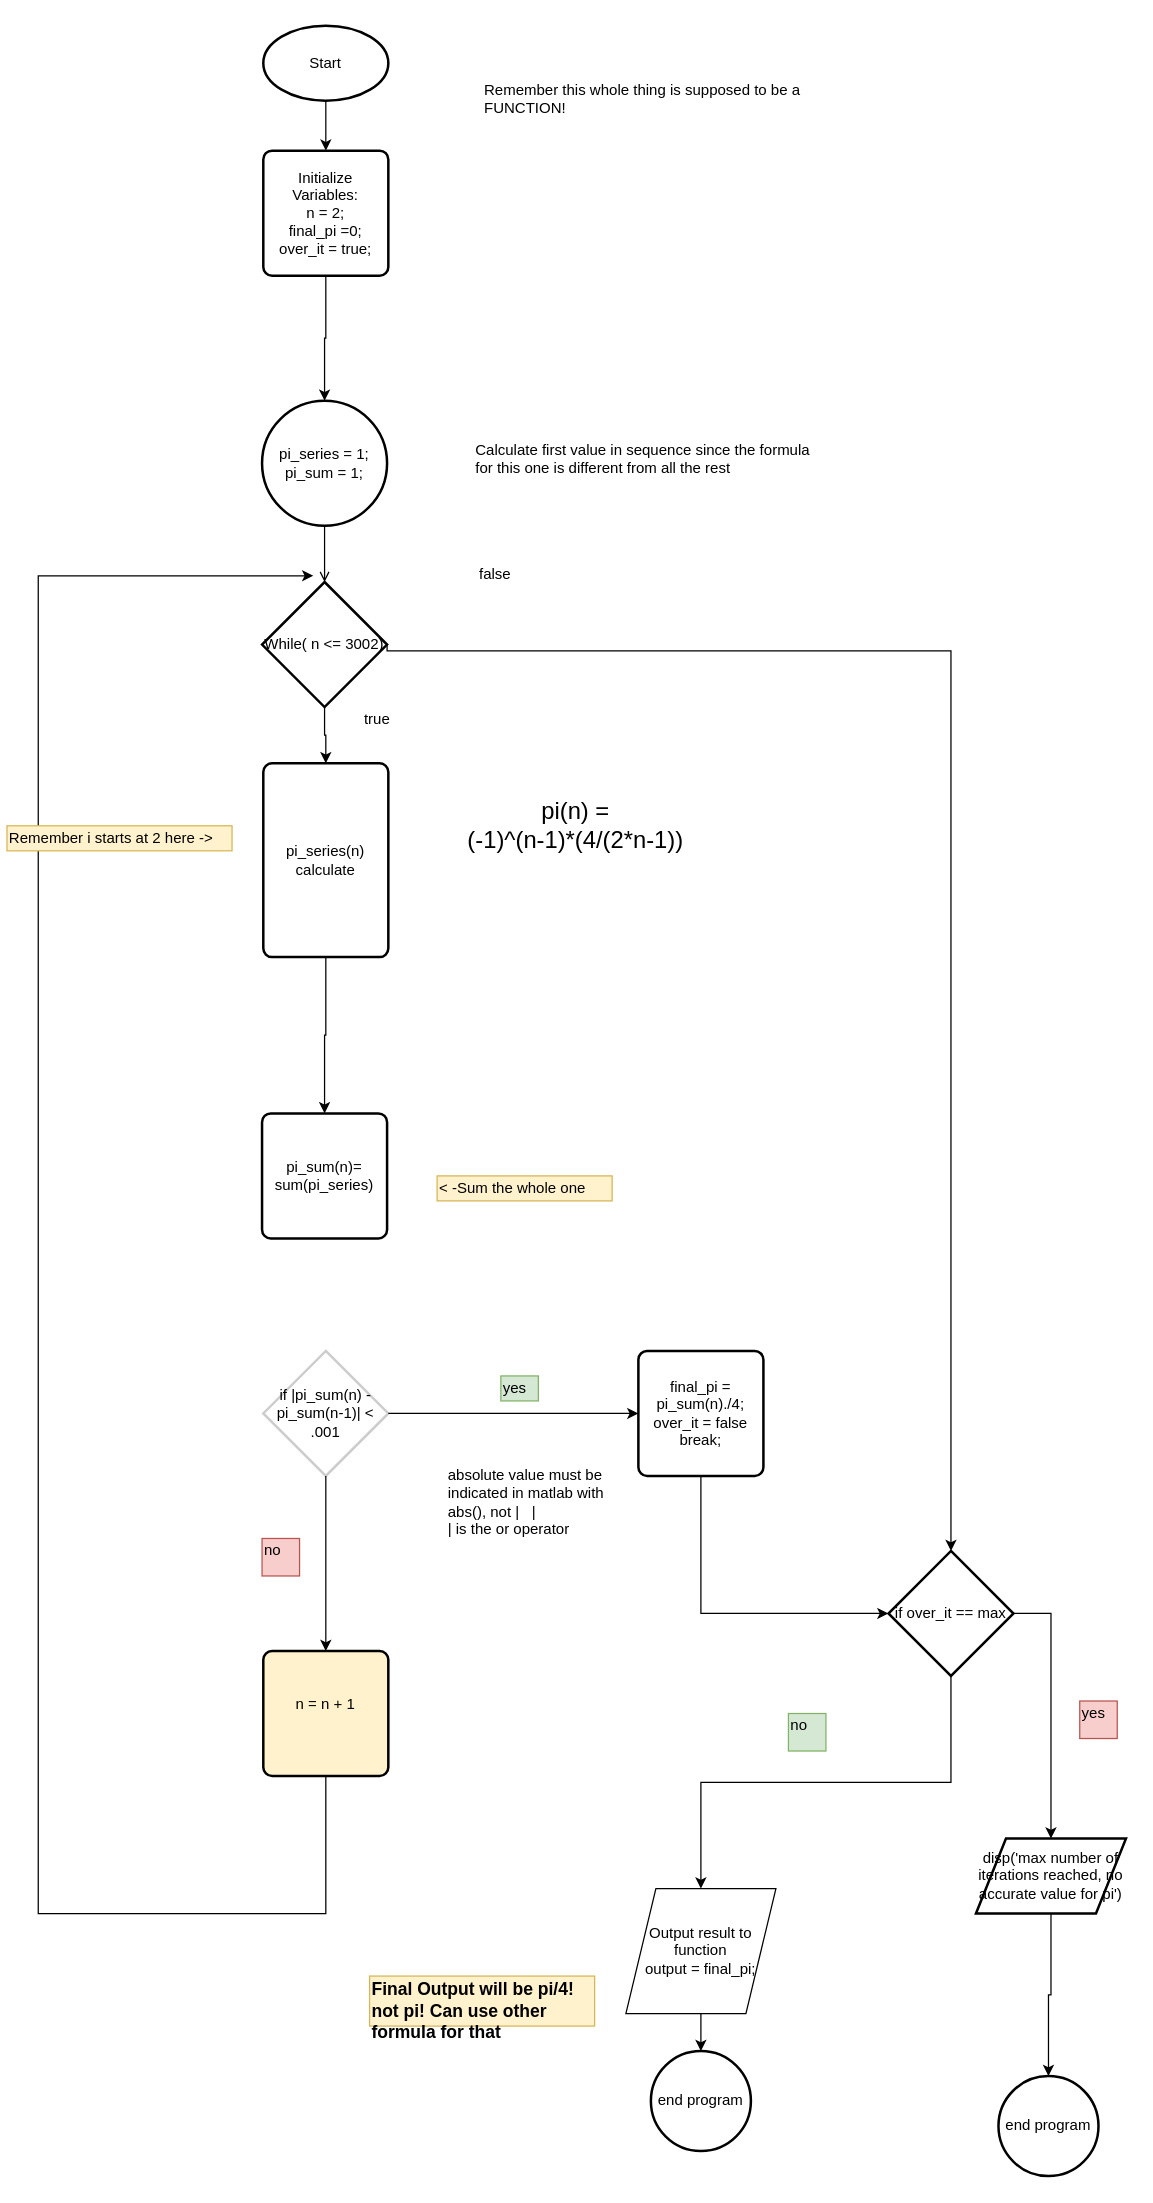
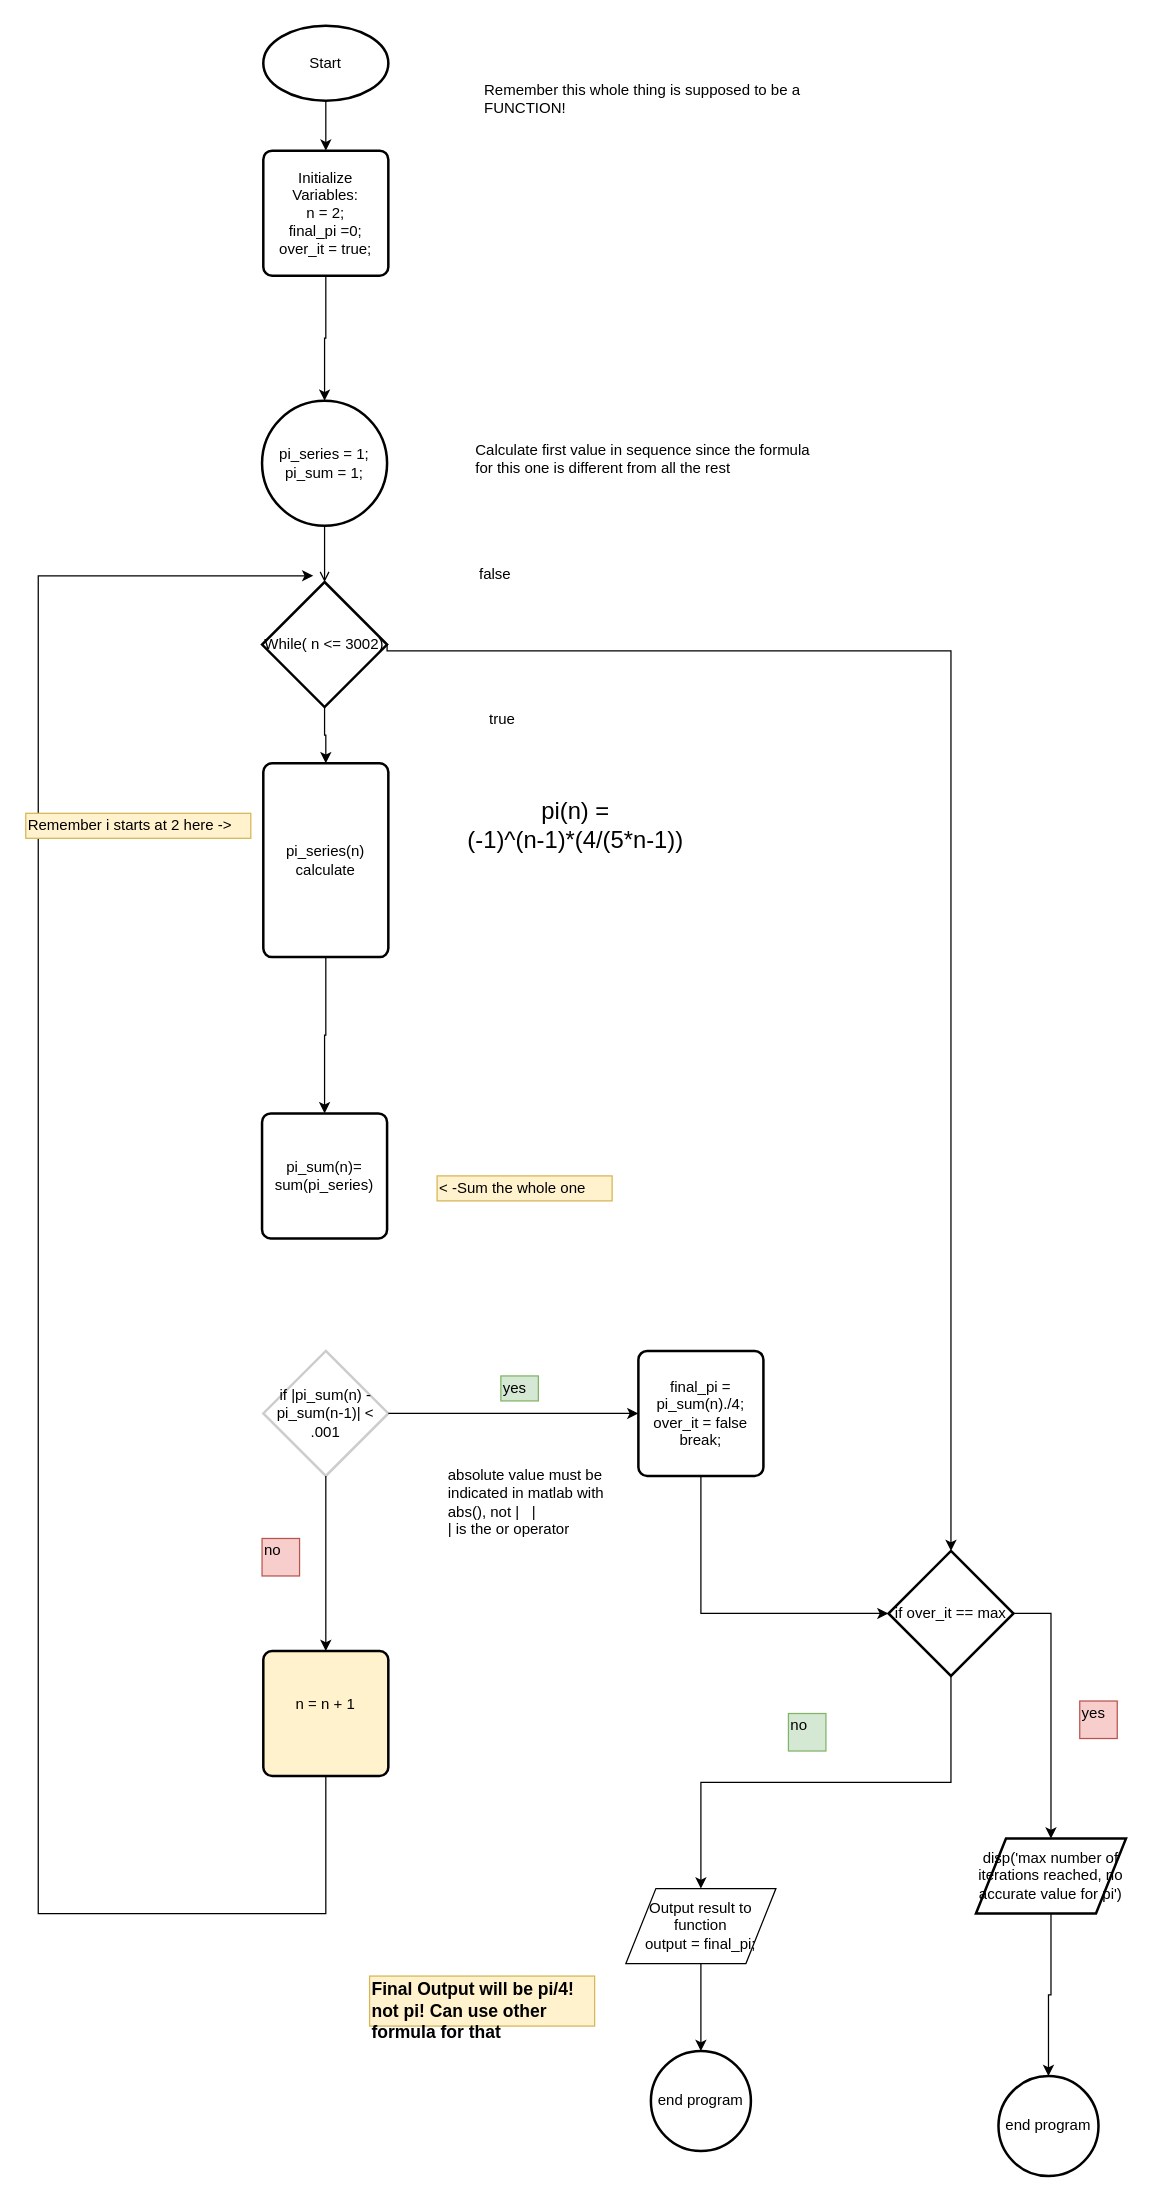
(387, 726) -> (512, 726)
(576, 826) -> (576, 826)
(119, 838) -> (138, 826)
(701, 1951) -> (701, 1926)
